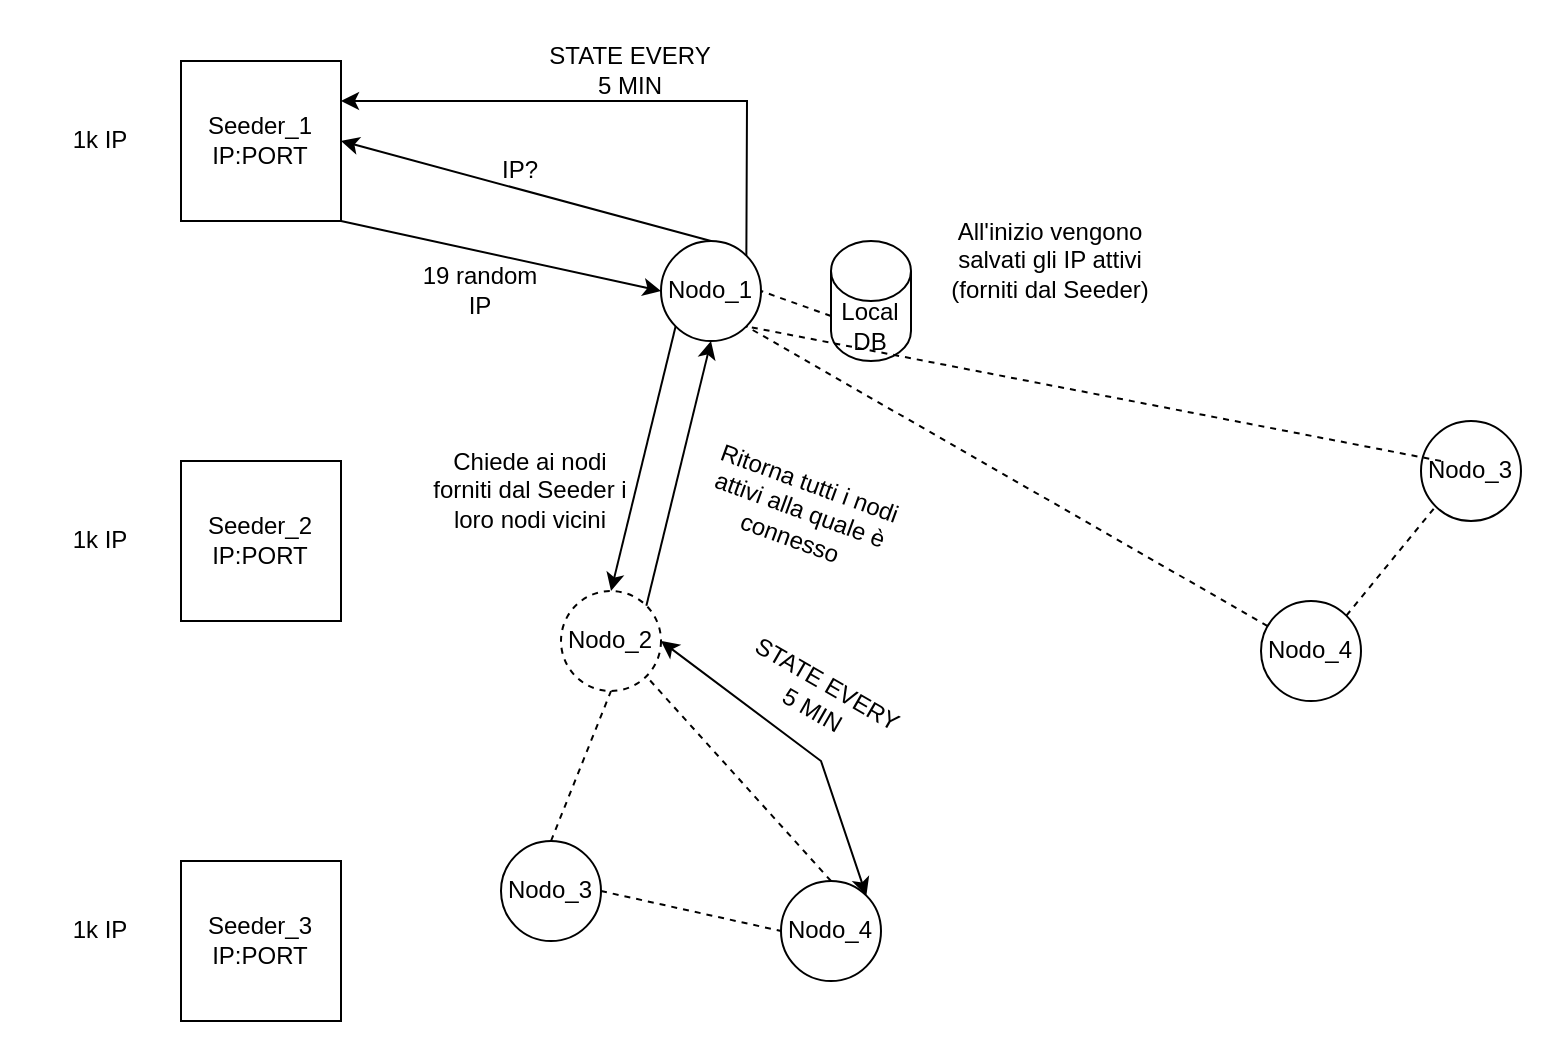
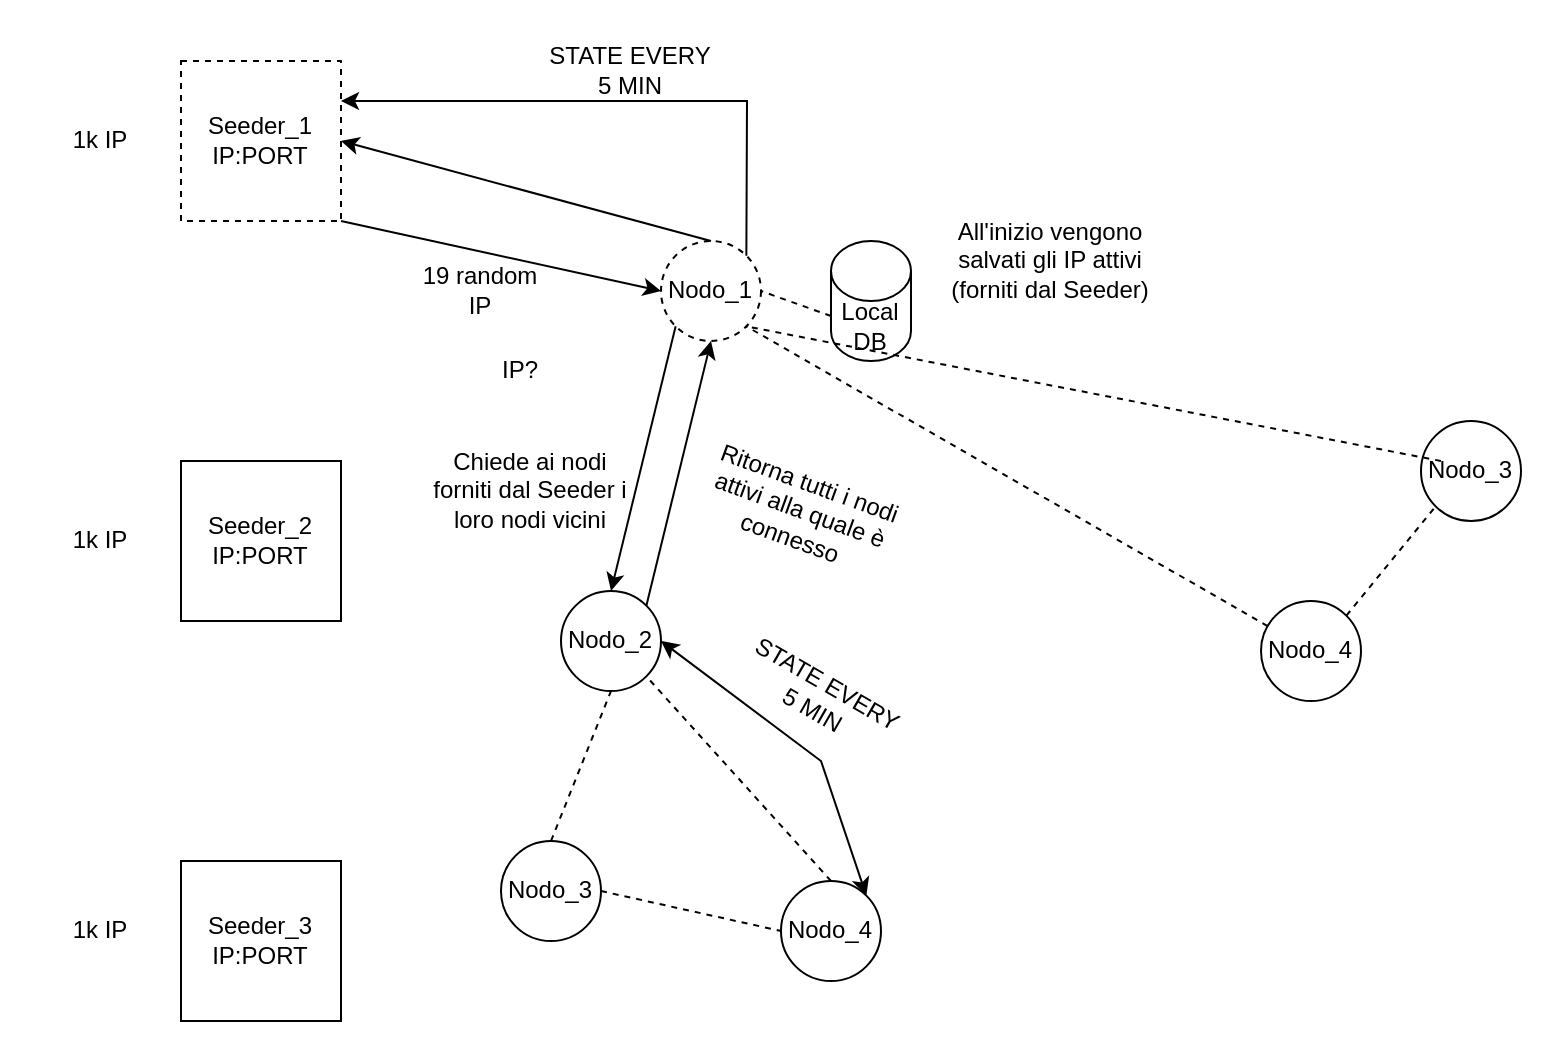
(261, 141) -> (261, 141)
(521, 171) -> (521, 371)
(711, 291) -> (711, 291)
(611, 641) -> (611, 641)
